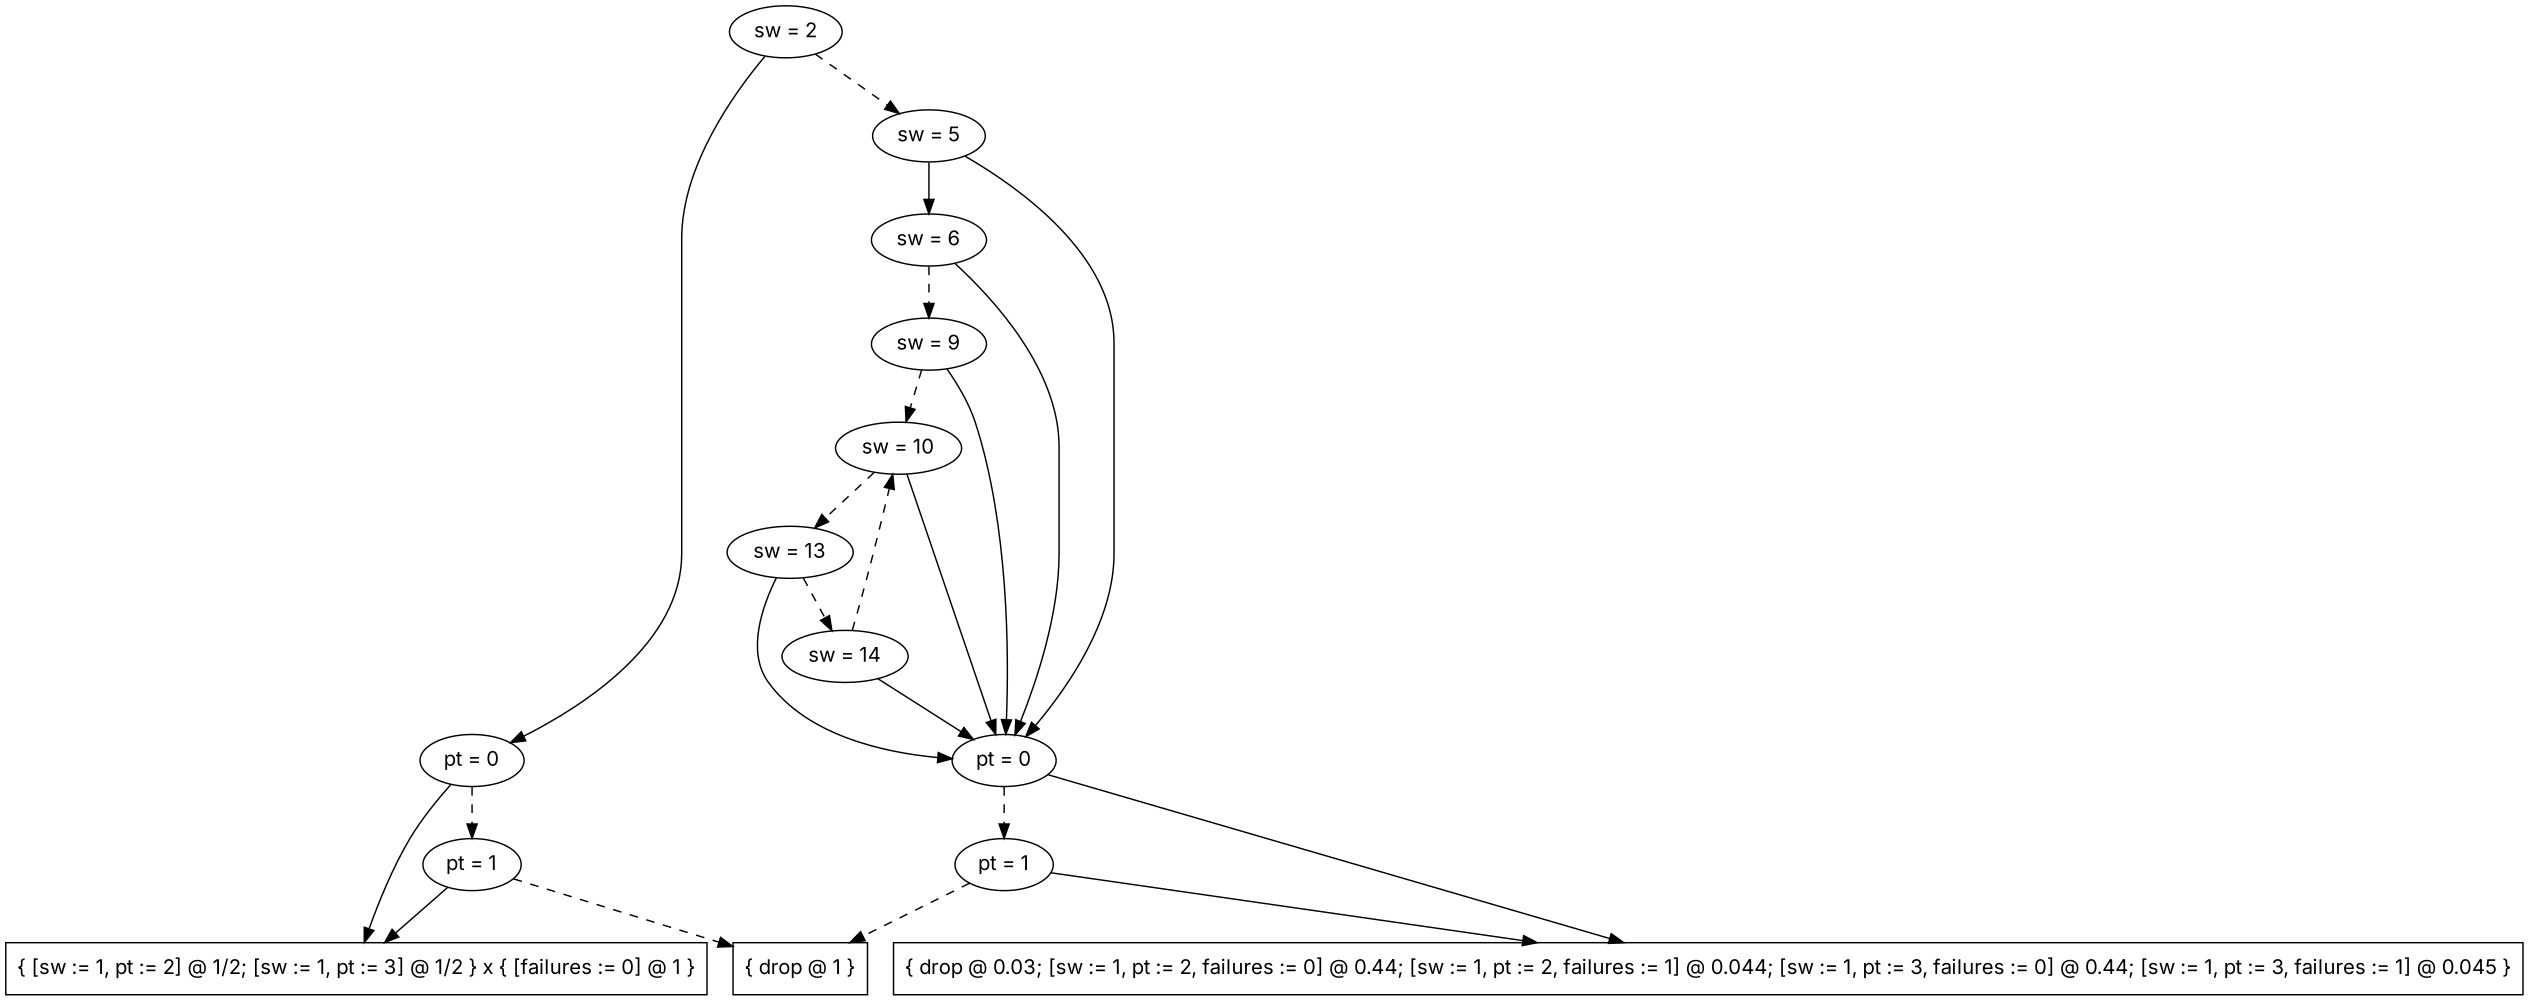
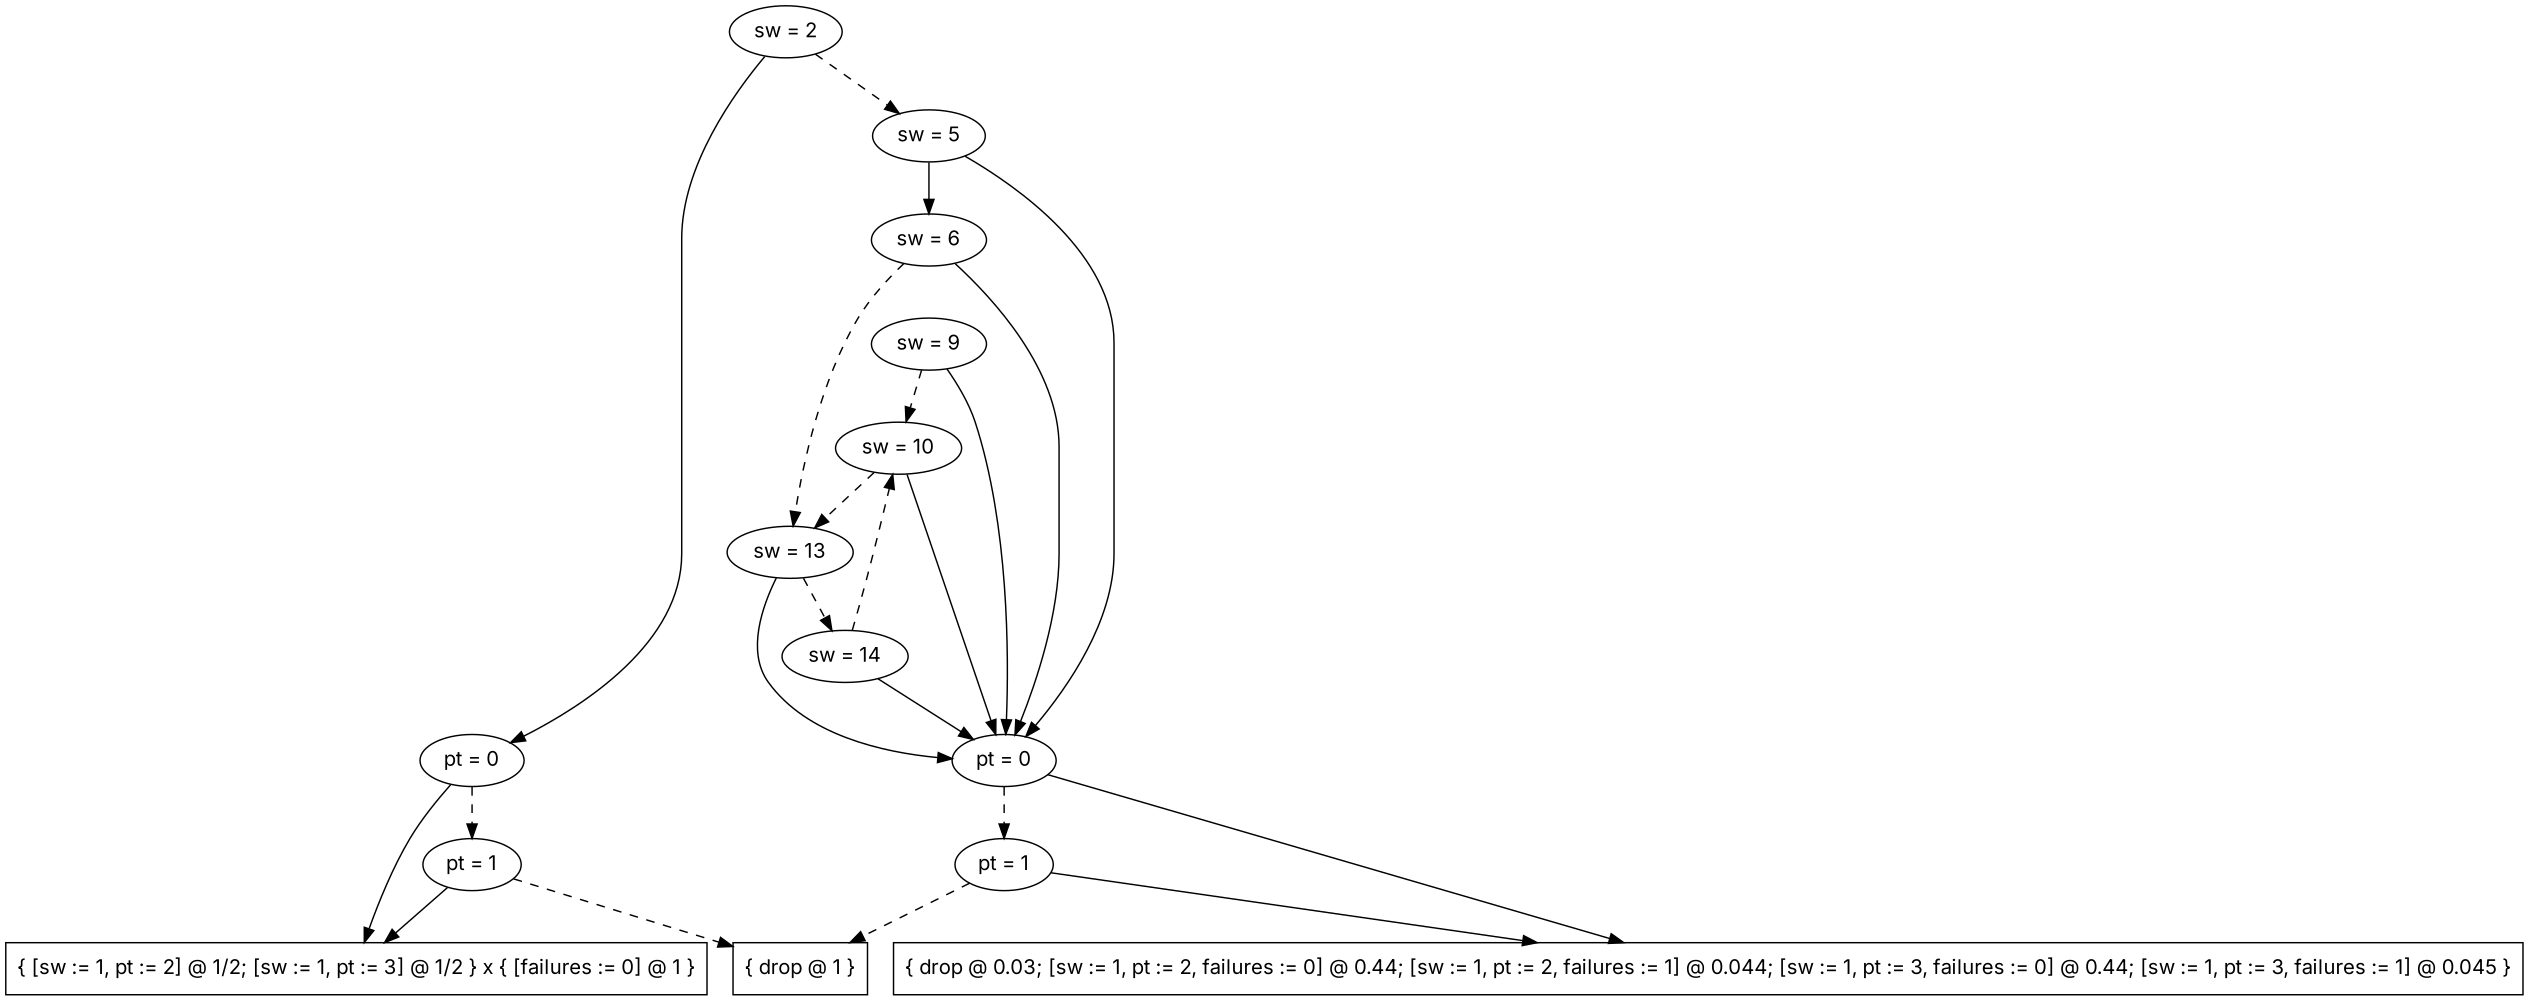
(929, 285) -> (830, 378)
